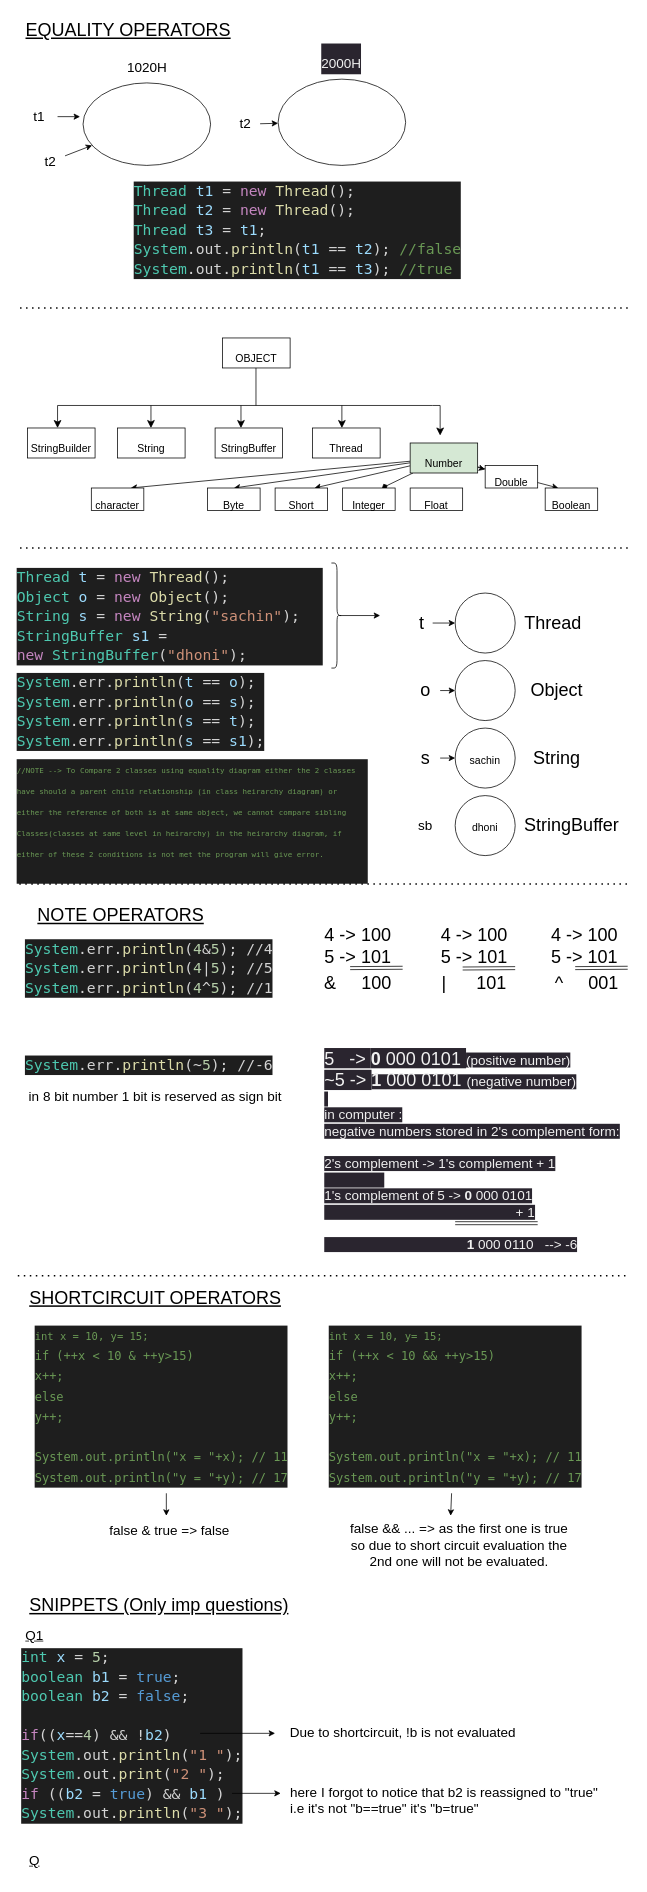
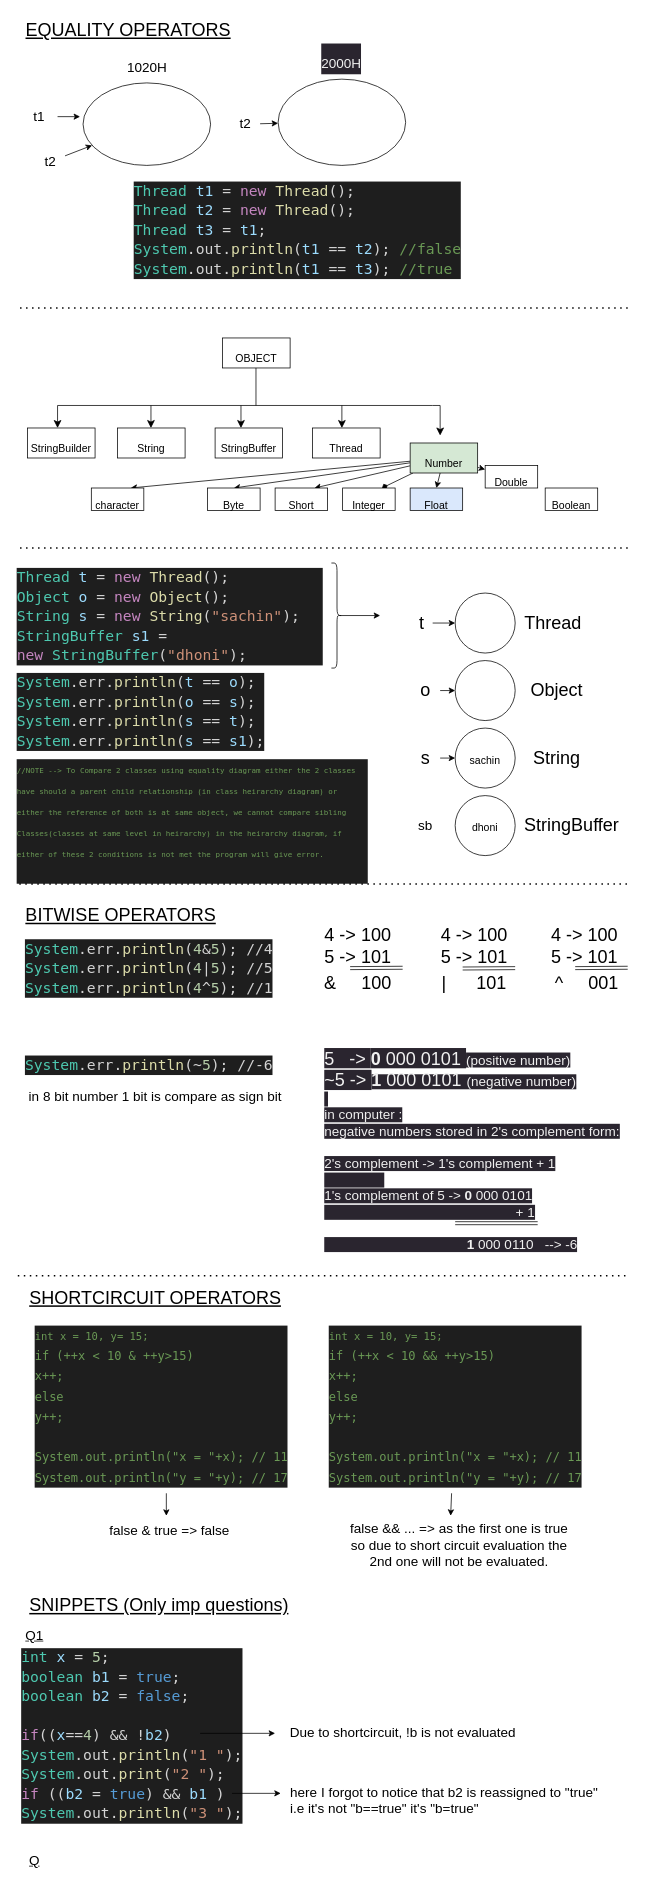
none -> (439, 478)
(545, 484) -> none
(436, 499) -> (436, 499)
(121, 915) -> (121, 915)
(155, 1095) -> (155, 1095)
